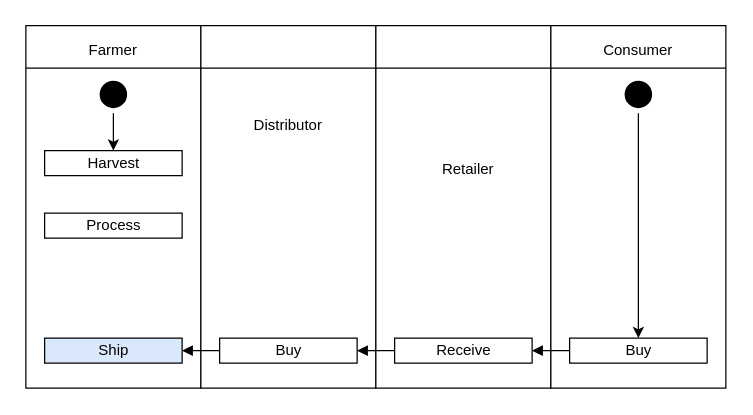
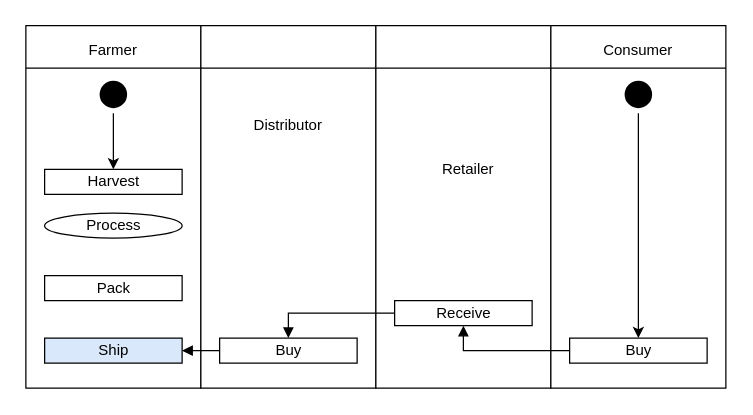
(113, 163) -> (113, 182)
(113, 226) -> (113, 226)
none -> (113, 288)
(463, 351) -> (463, 313)
